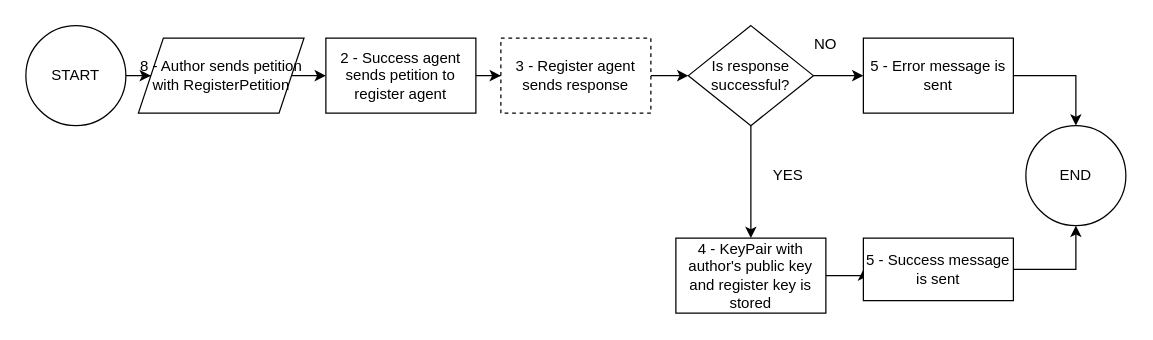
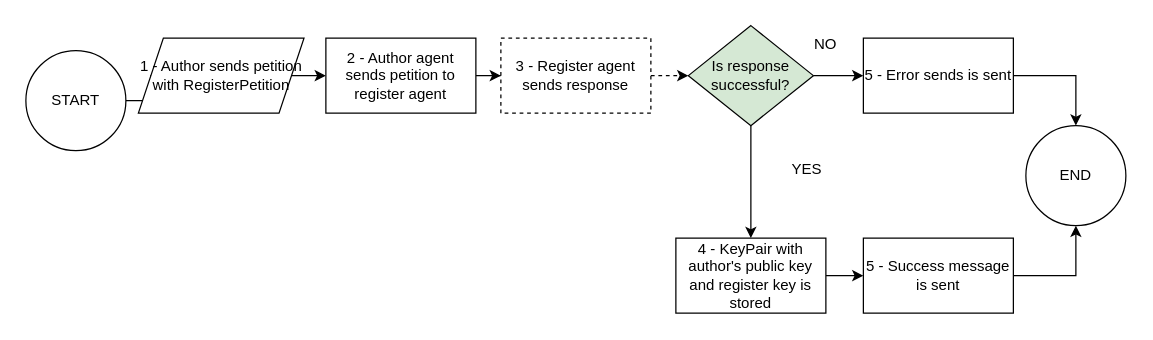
(76, 76) -> (76, 101)
(221, 76) -> (221, 76)
(401, 76) -> (401, 76)
(666, 76) -> (666, 76)
(751, 76) -> (751, 76)
(938, 76) -> (938, 76)
(788, 176) -> (807, 169)
(938, 269) -> (938, 276)
